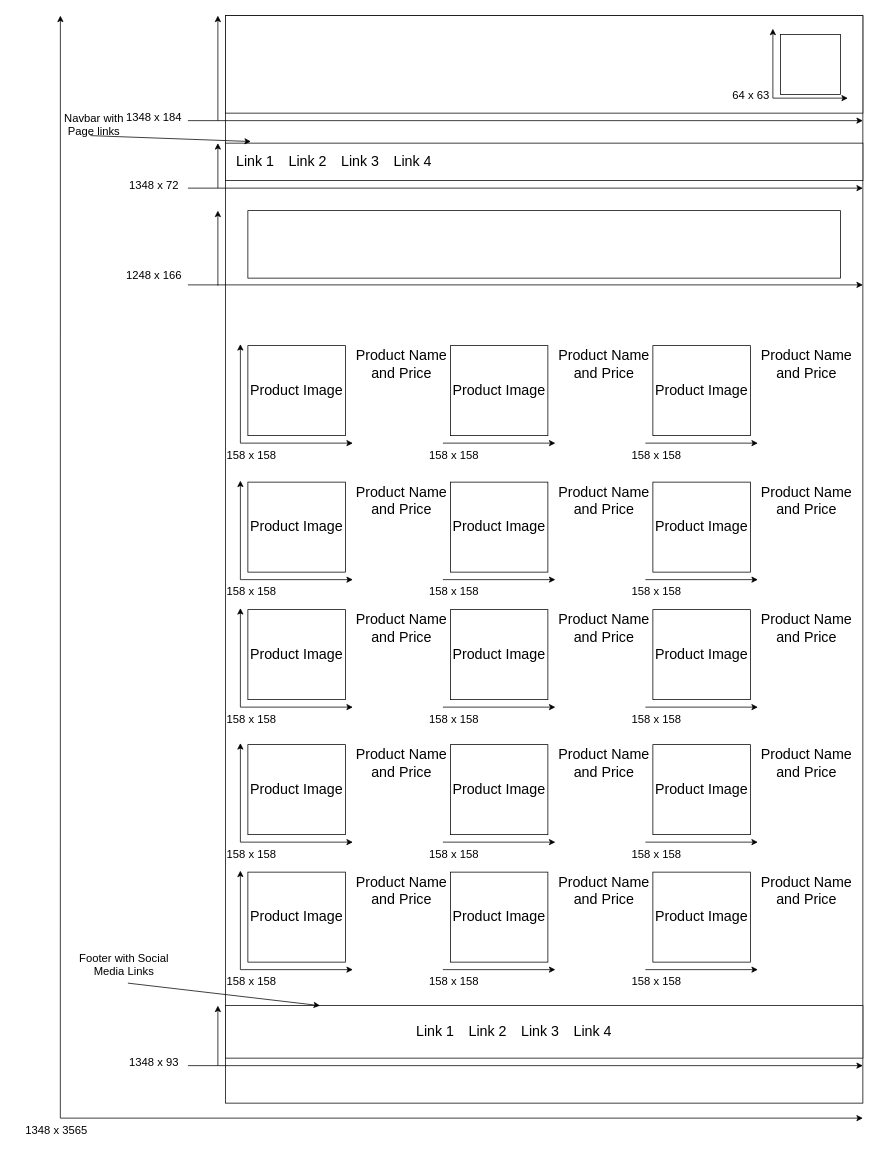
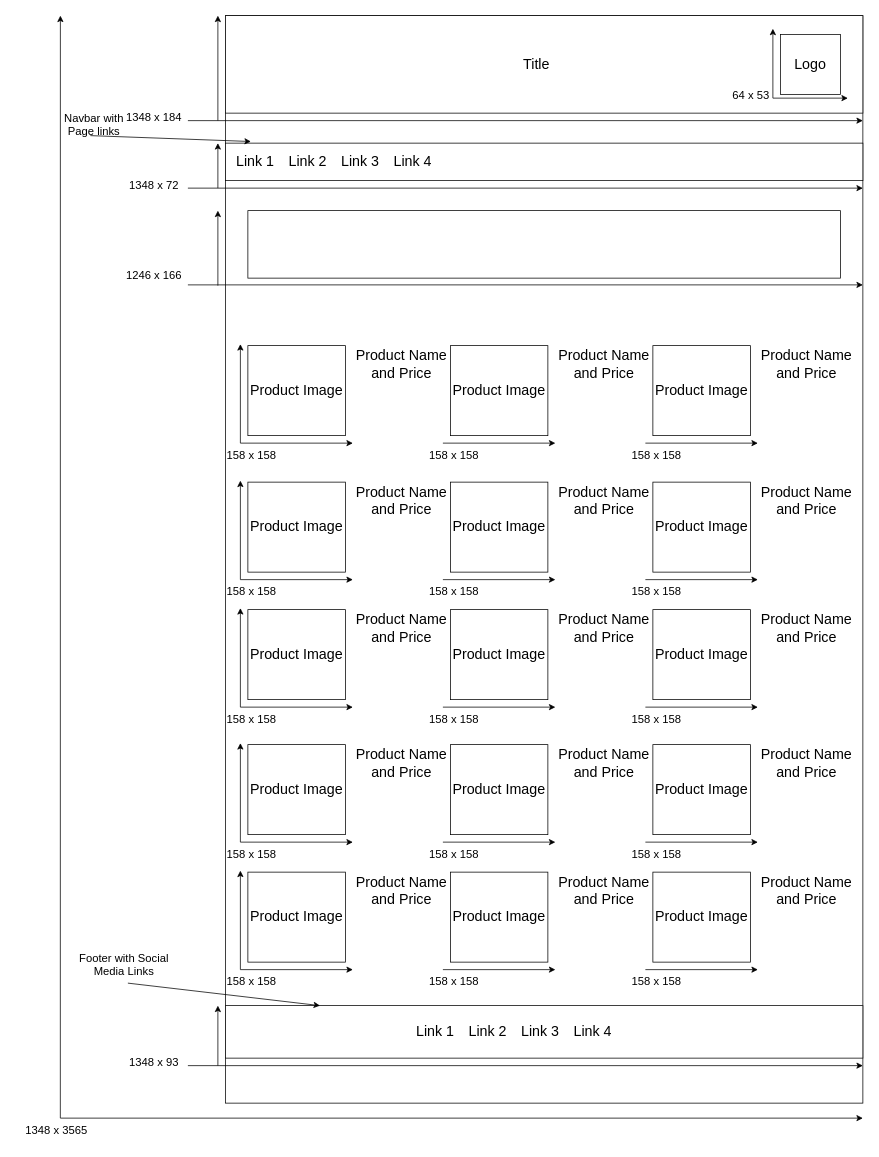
none -> (537, 64)
none -> (810, 64)
(751, 94) -> (751, 94)
(154, 274) -> (154, 274)
